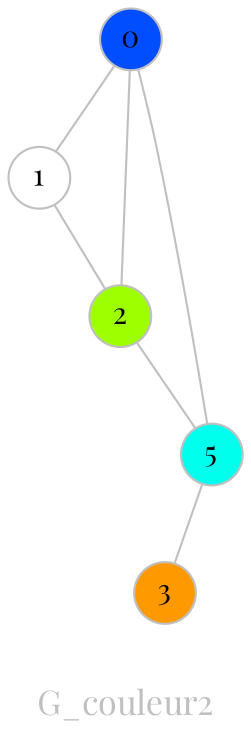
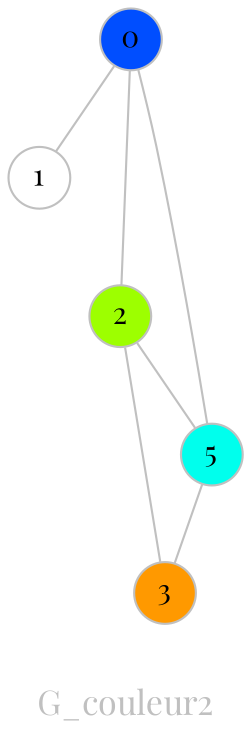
(80, 247) -> (143, 455)
